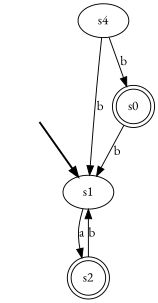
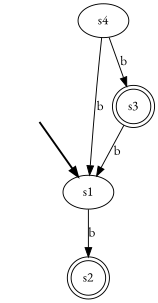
(134, 106) -> (134, 106)
(82, 233) -> (92, 233)
(88, 238) -> none
